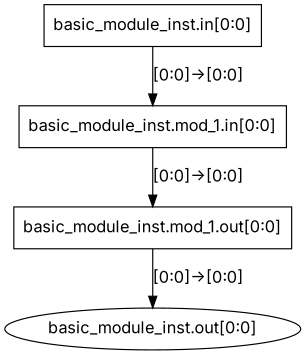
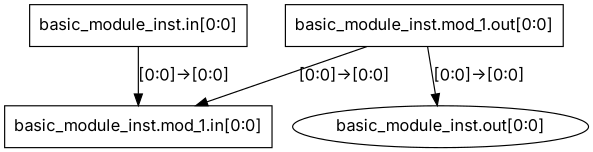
(153, 171) -> (287, 74)
